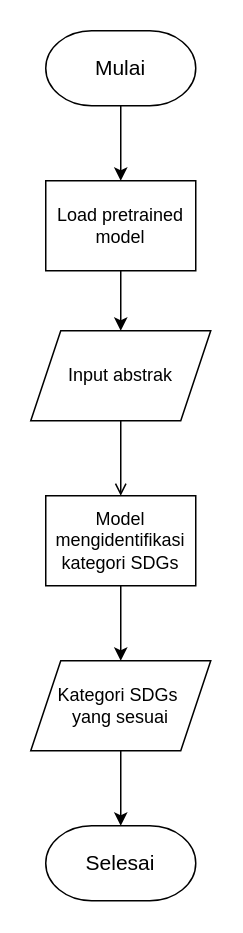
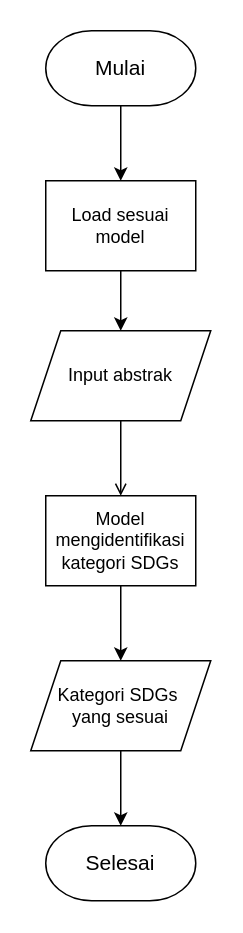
(121, 226) -> (121, 226)
